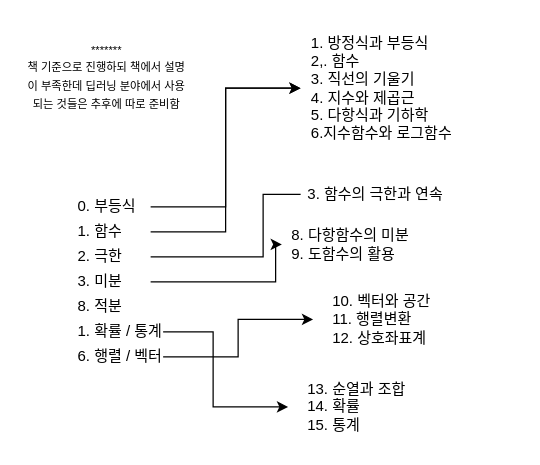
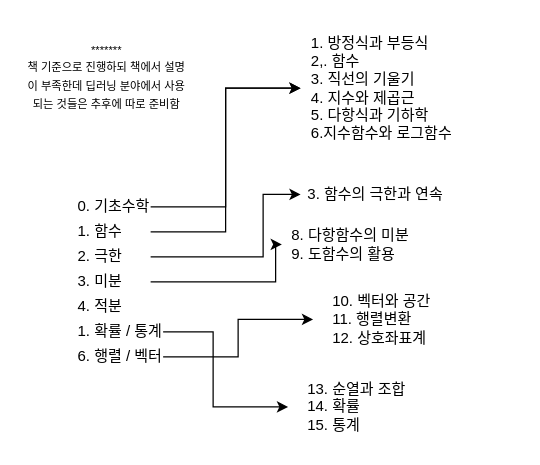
(295, 194) -> (291, 194)
(109, 207) -> (114, 207)
(102, 307) -> (102, 307)
